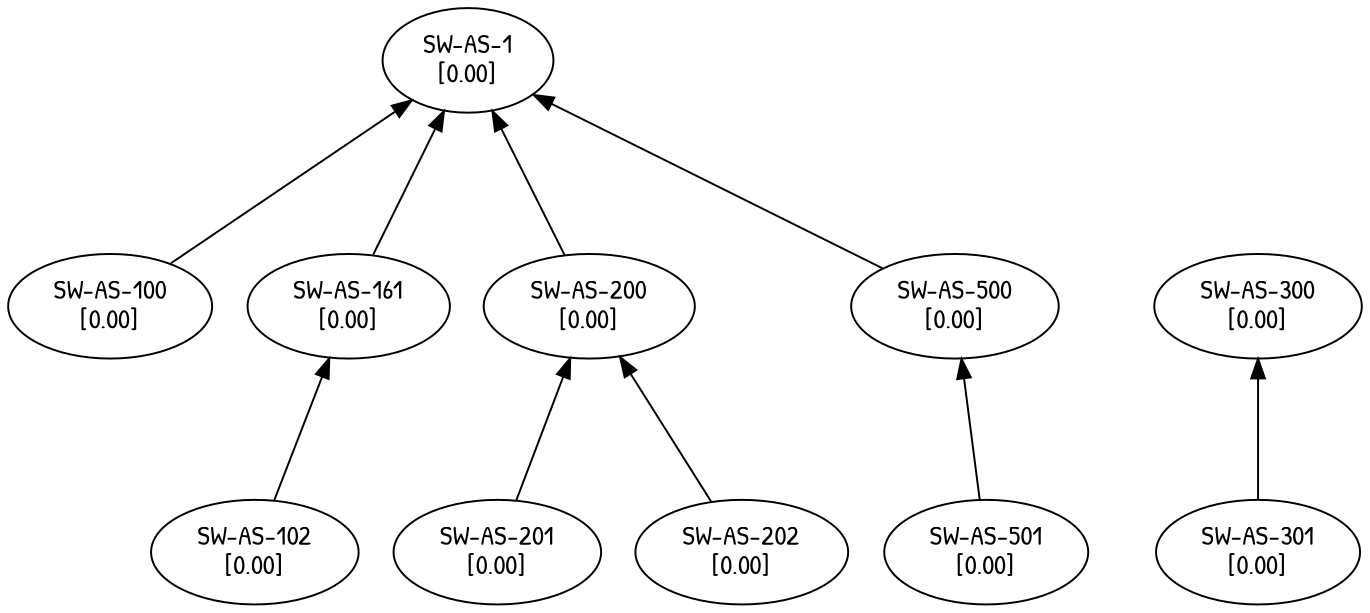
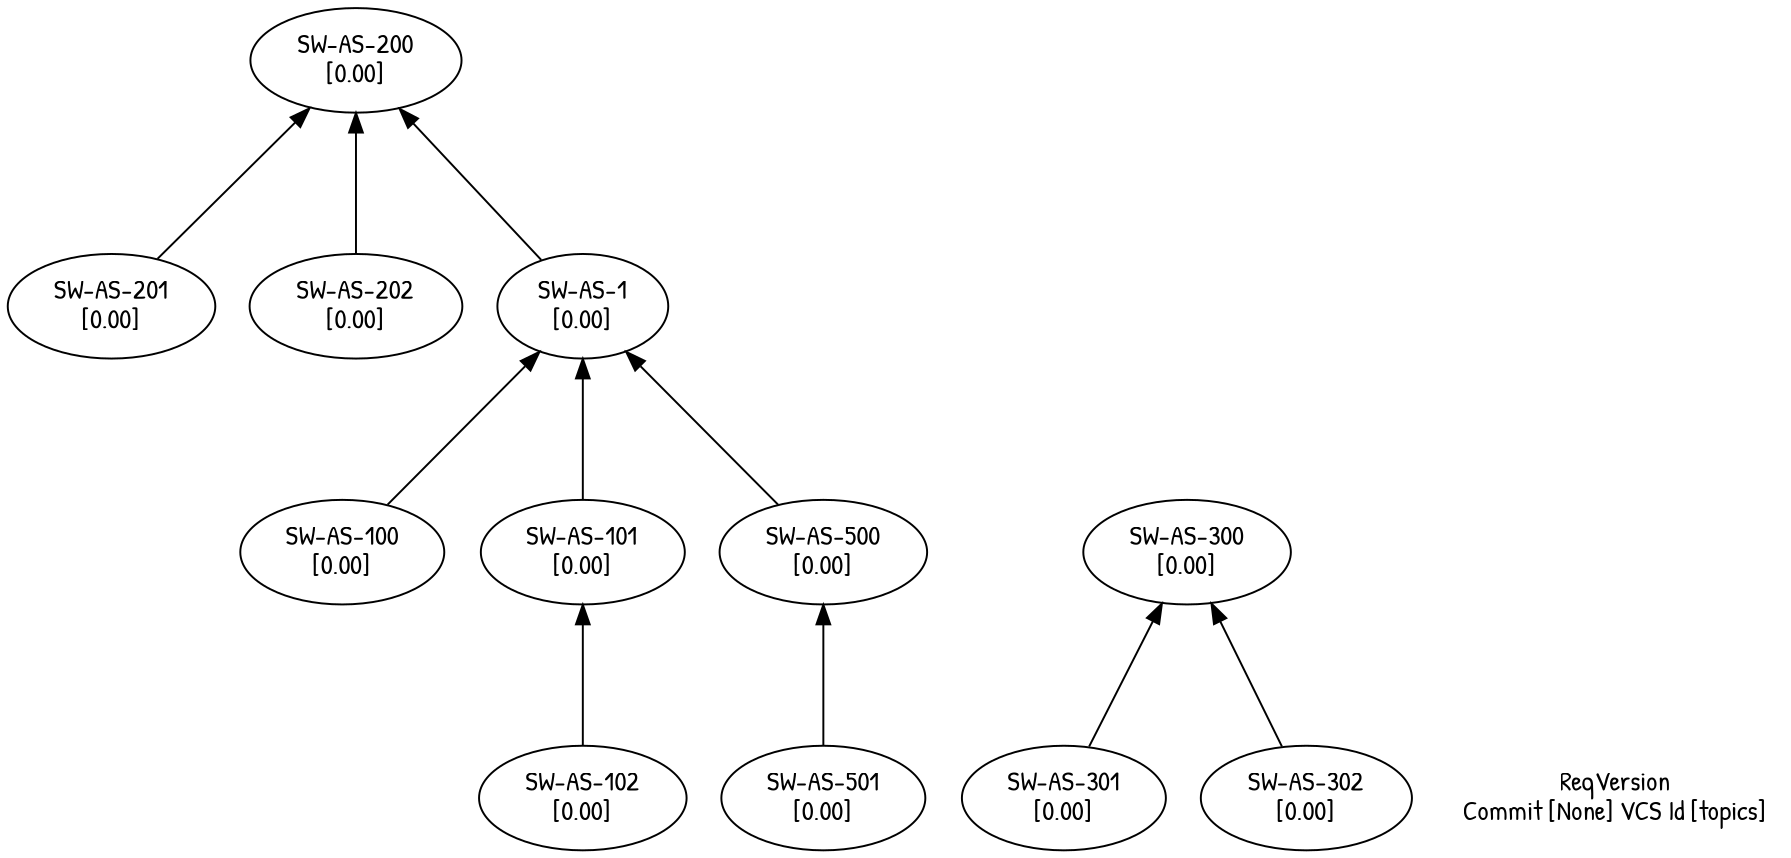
(533, 192) -> (477, 192)
(349, 306) -> (583, 552)
none -> (1306, 798)
none -> (1615, 798)
